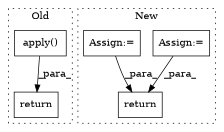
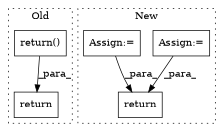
(40, 43) -> (40, 43)
